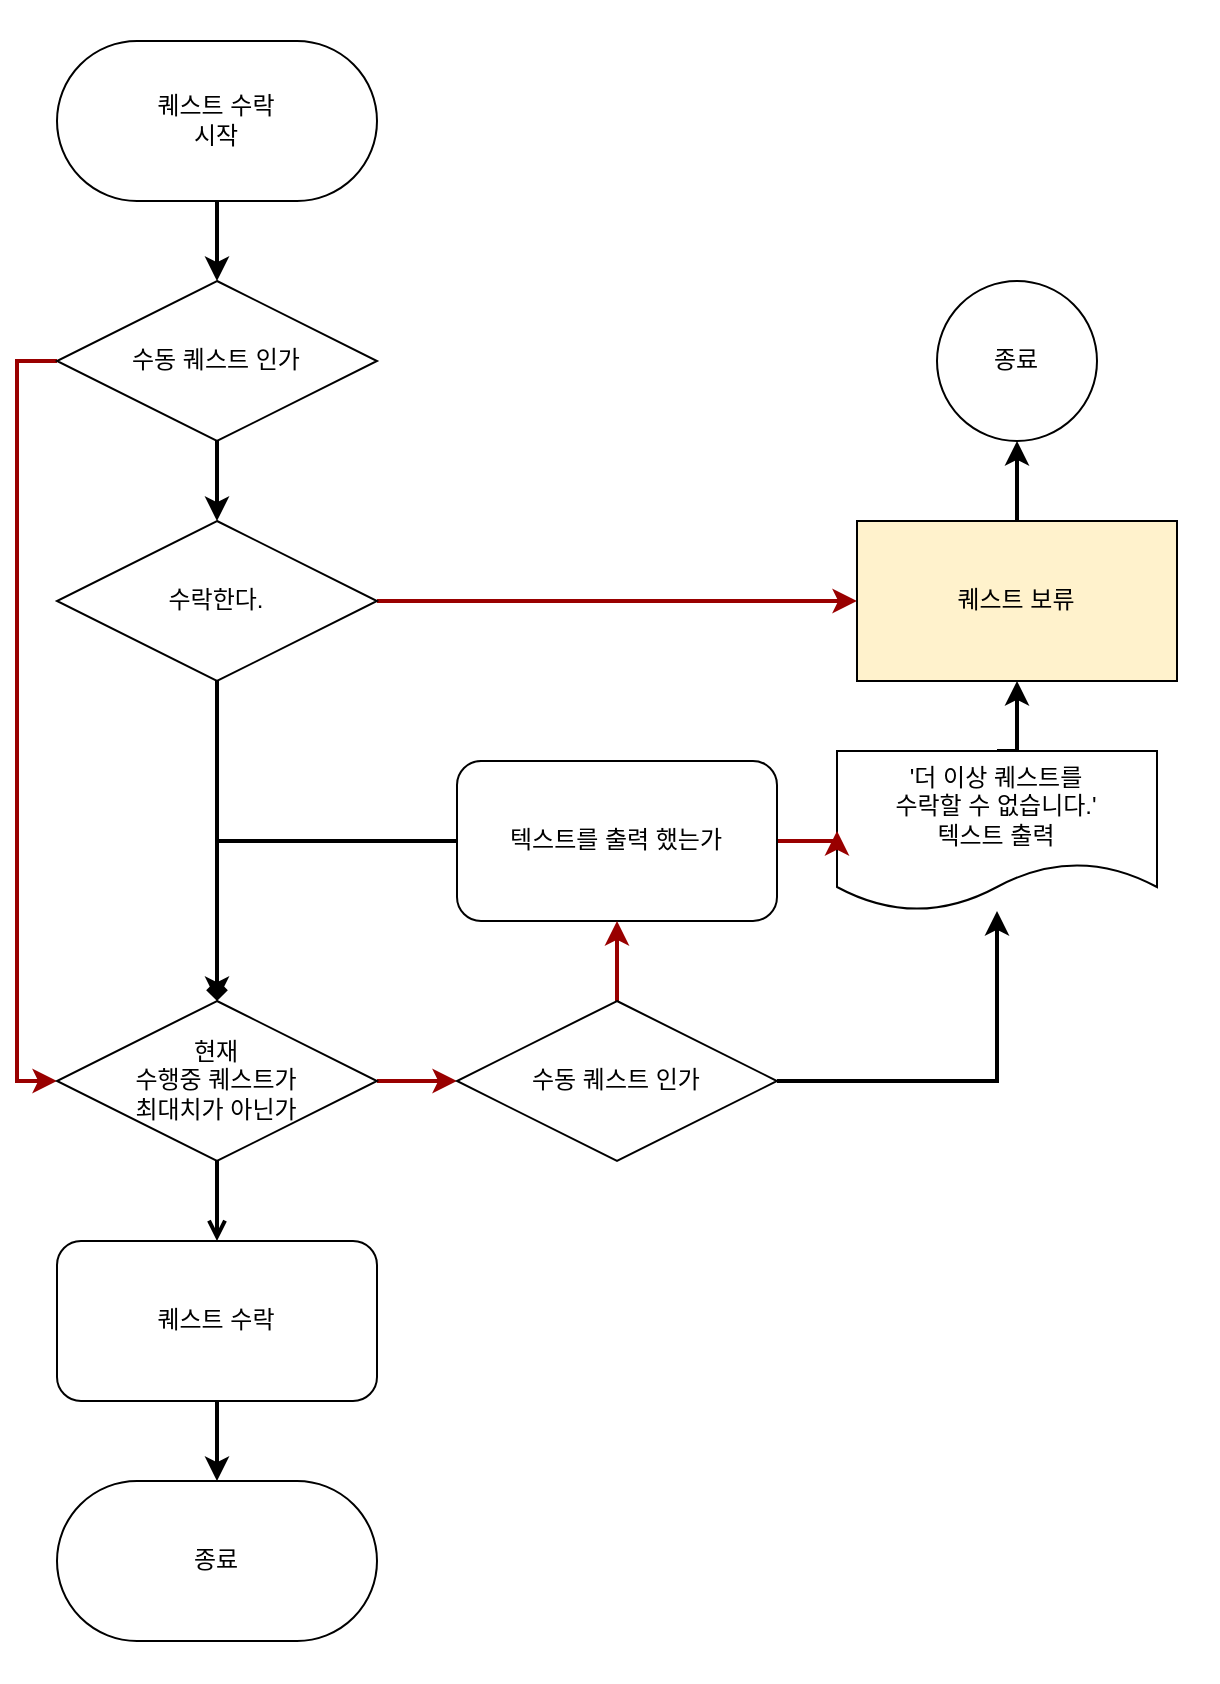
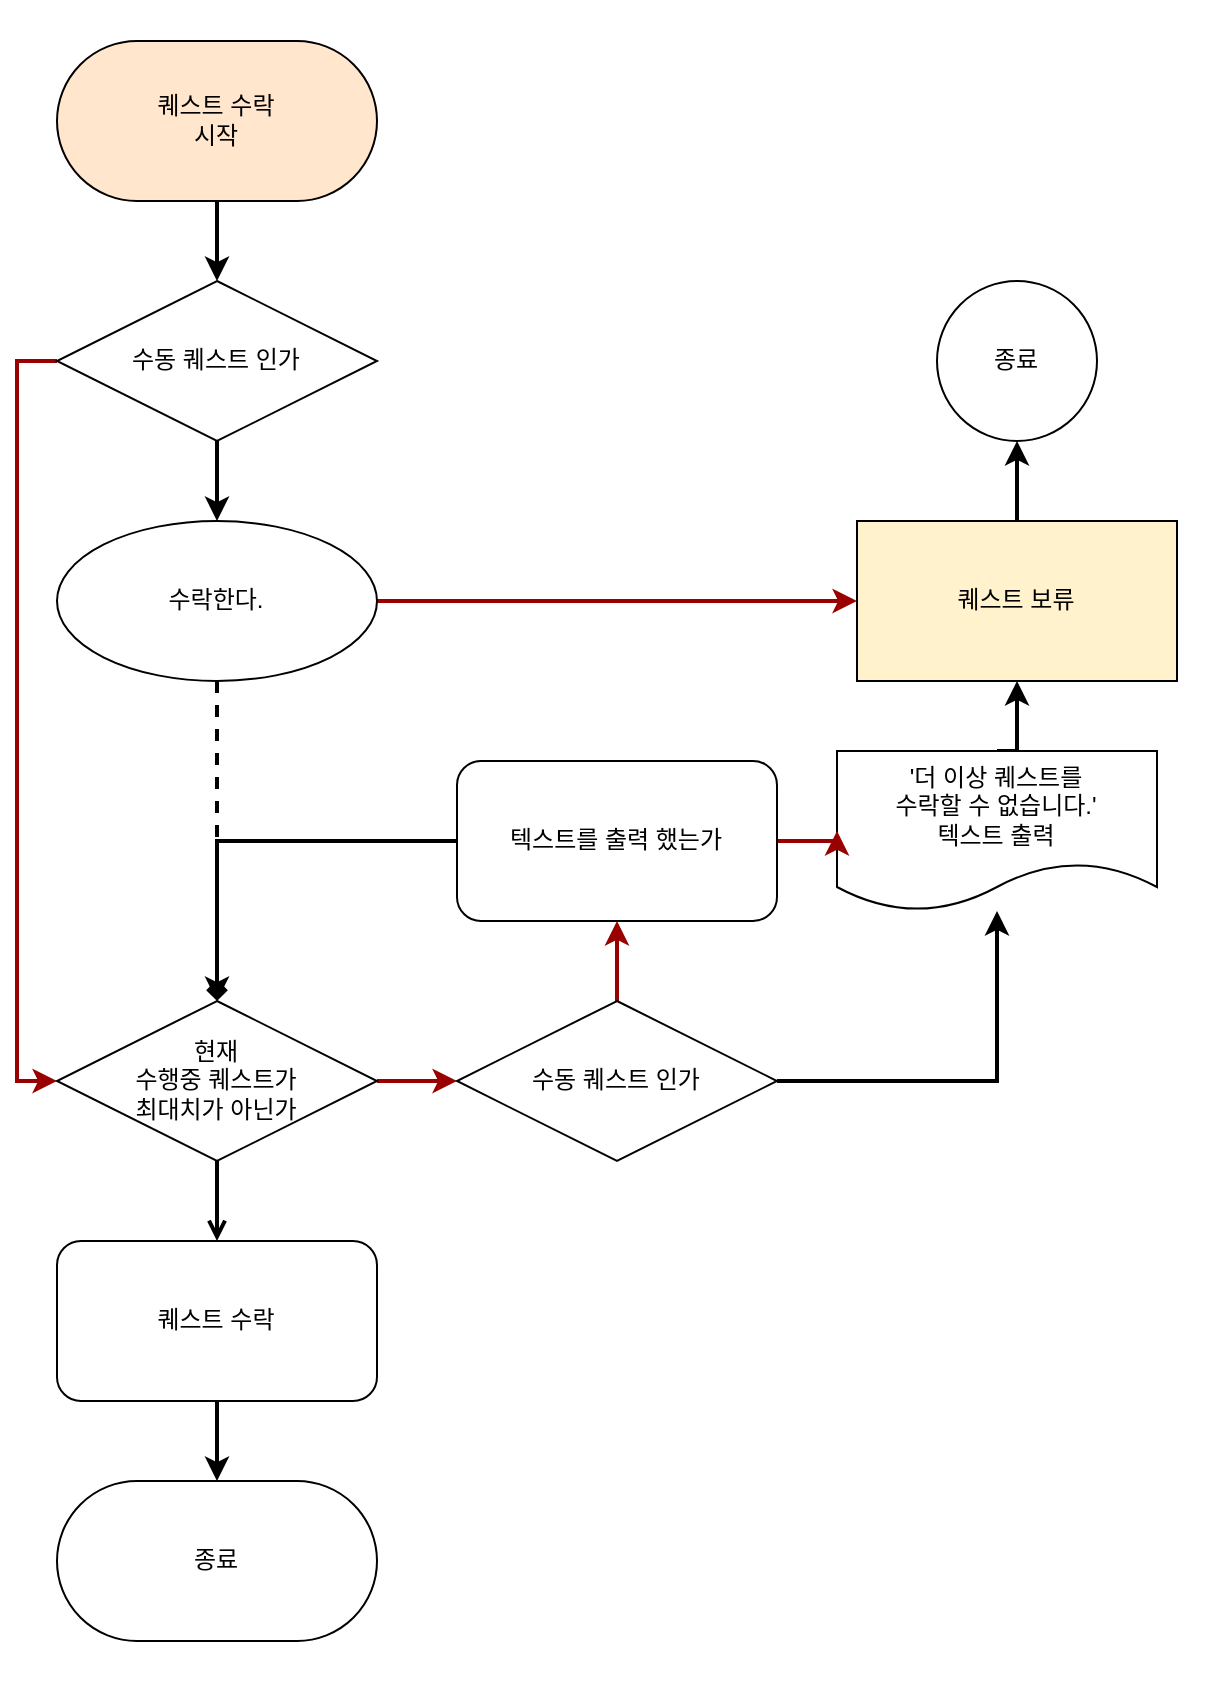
(217, 121) -> (217, 121)
(217, 601) -> (217, 601)
(217, 698) -> (217, 698)
